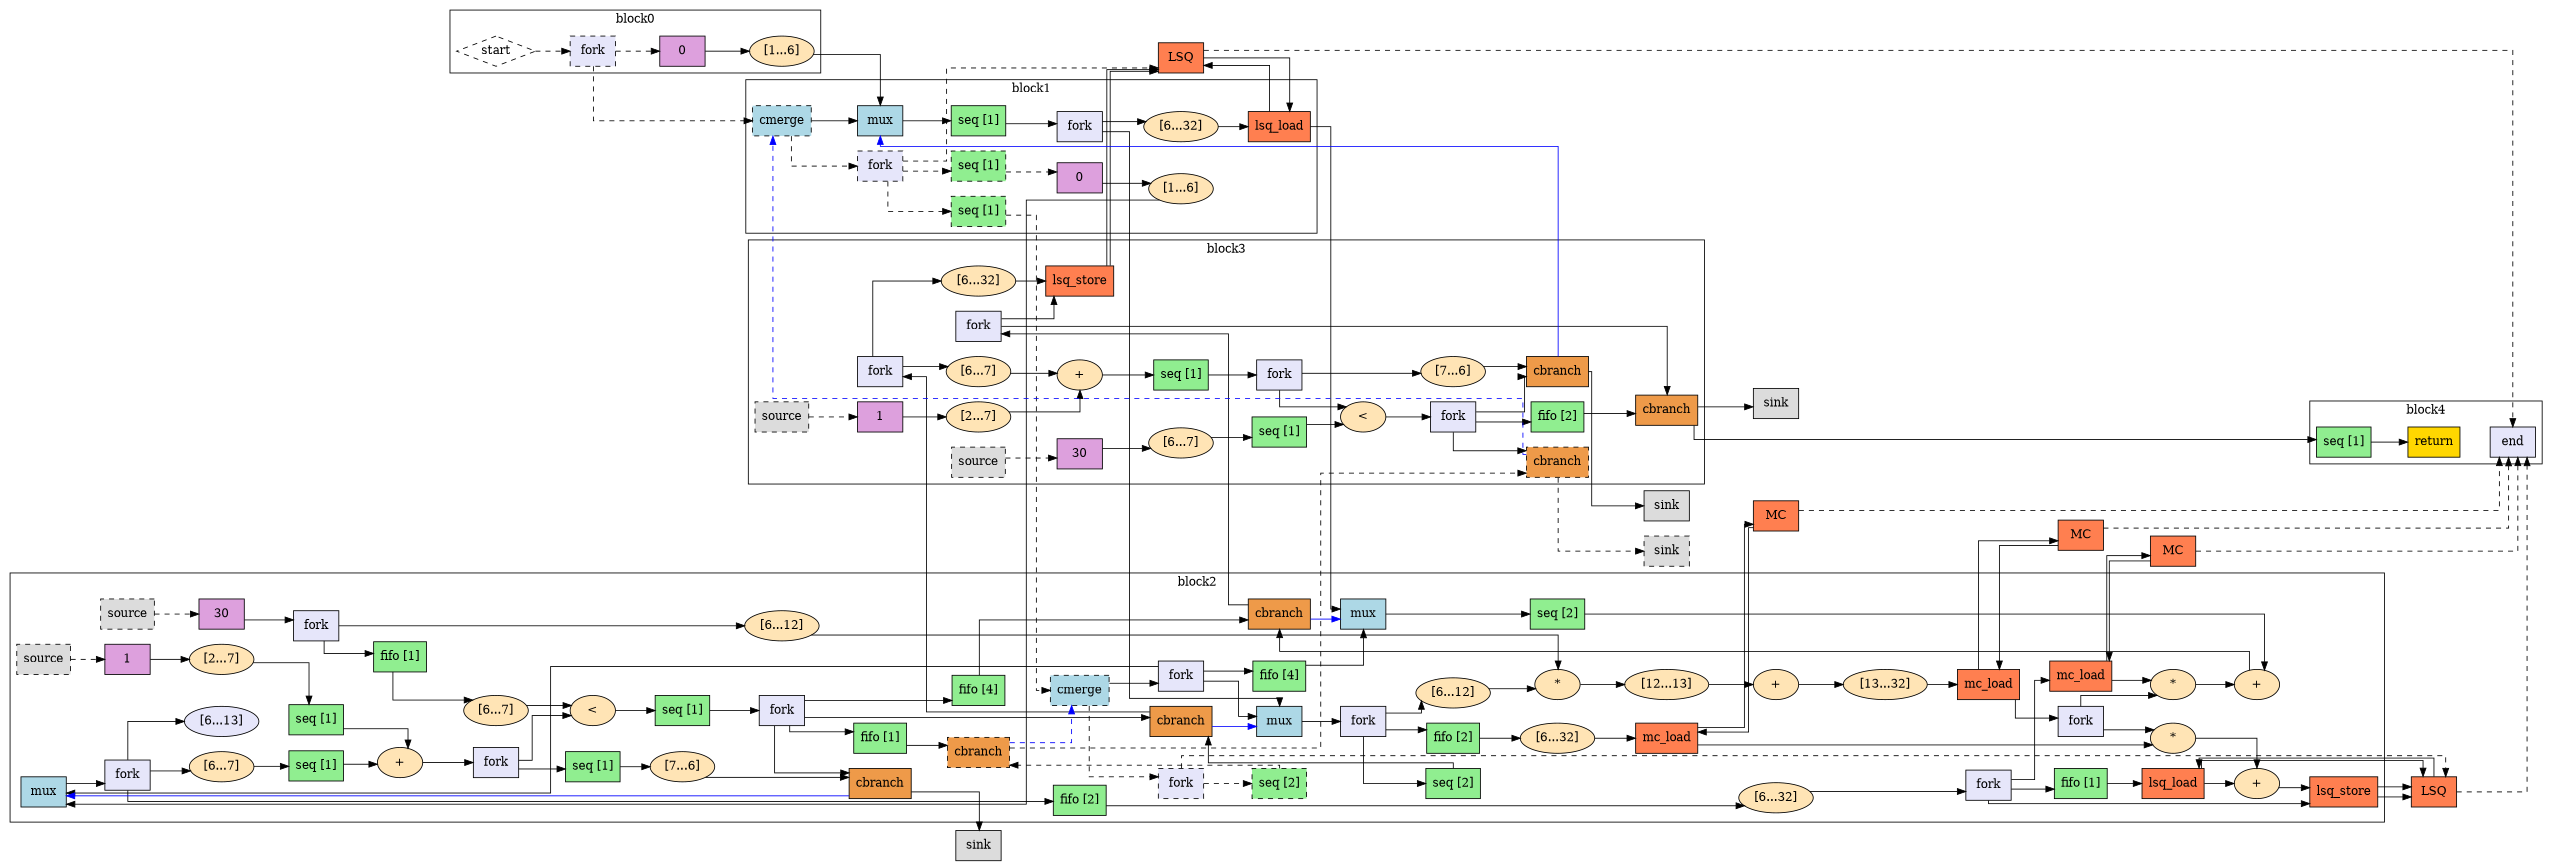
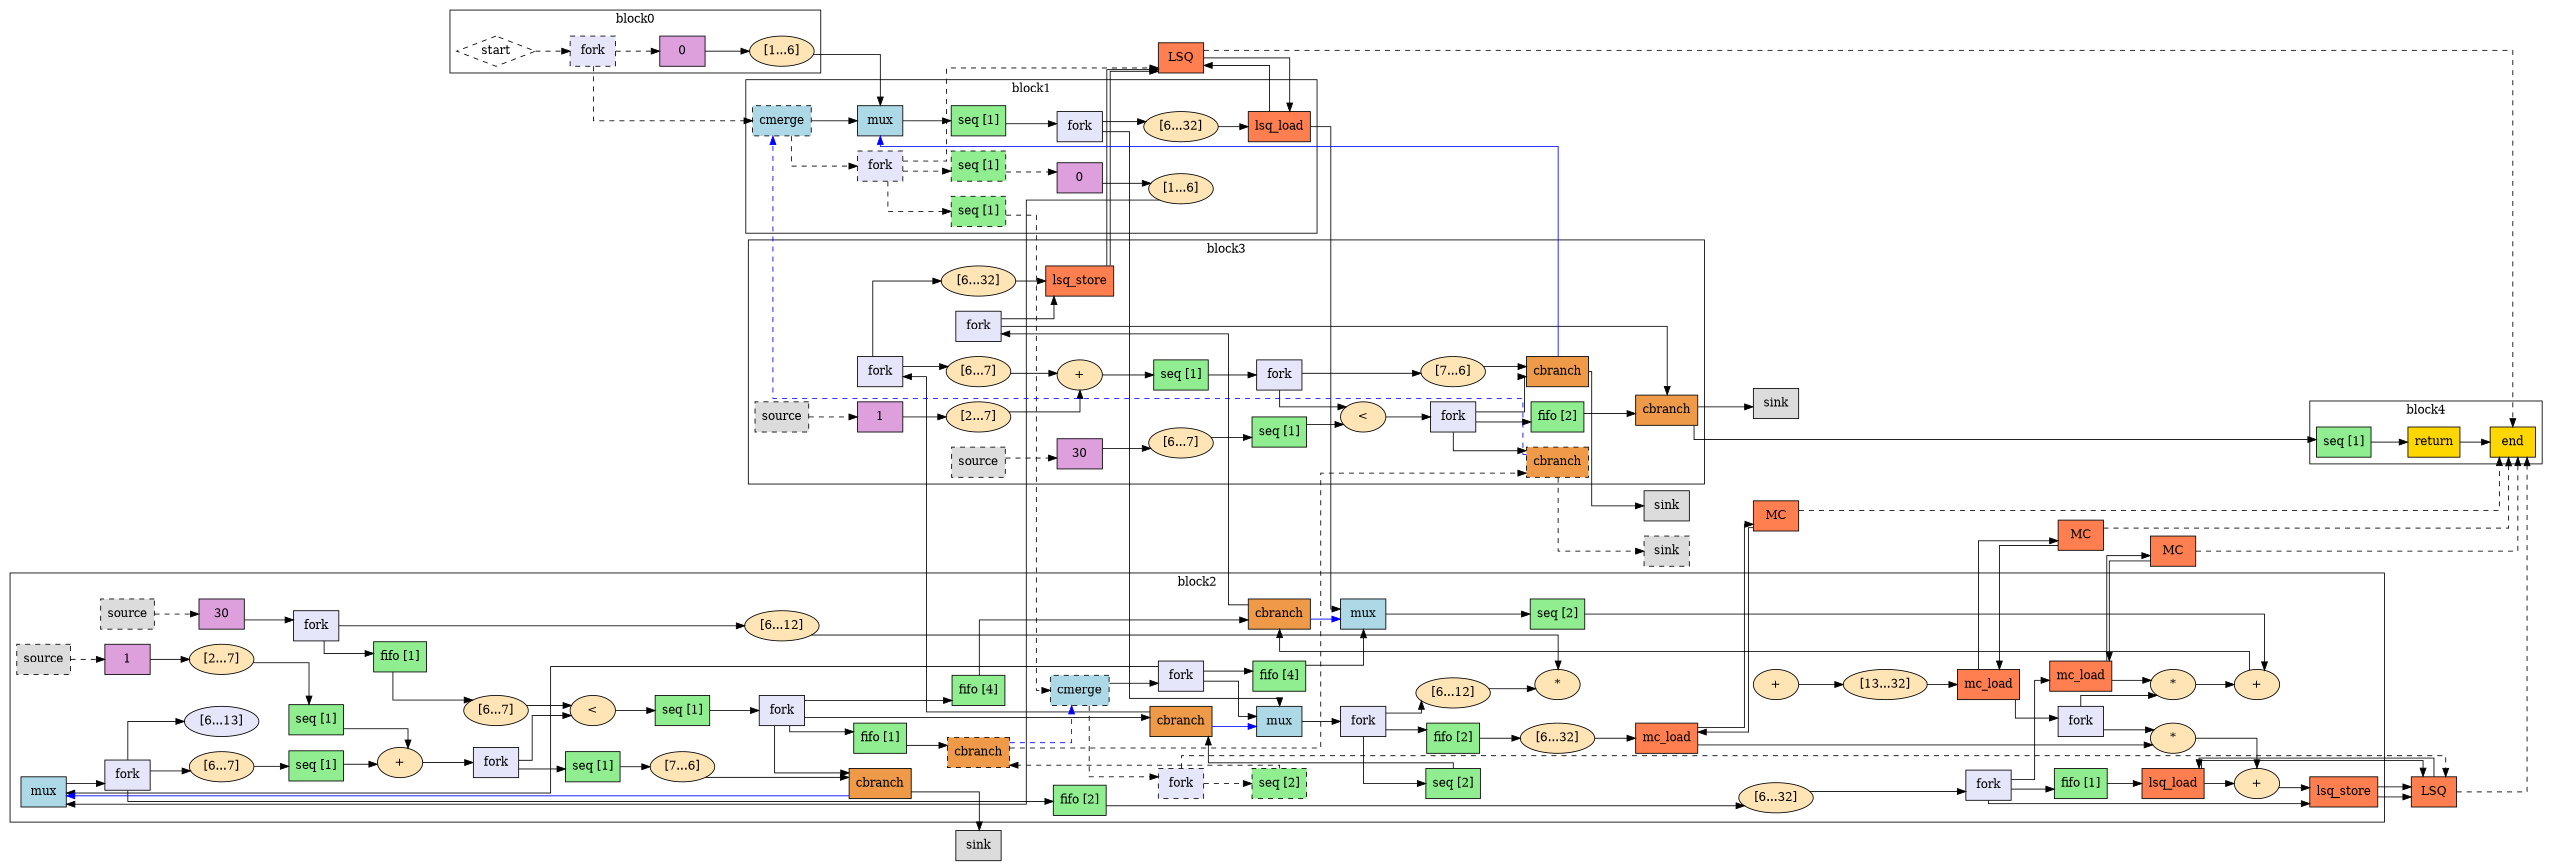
none -> (2471, 442)
(2513, 442) -> (2513, 442)
(1667, 685) -> none
